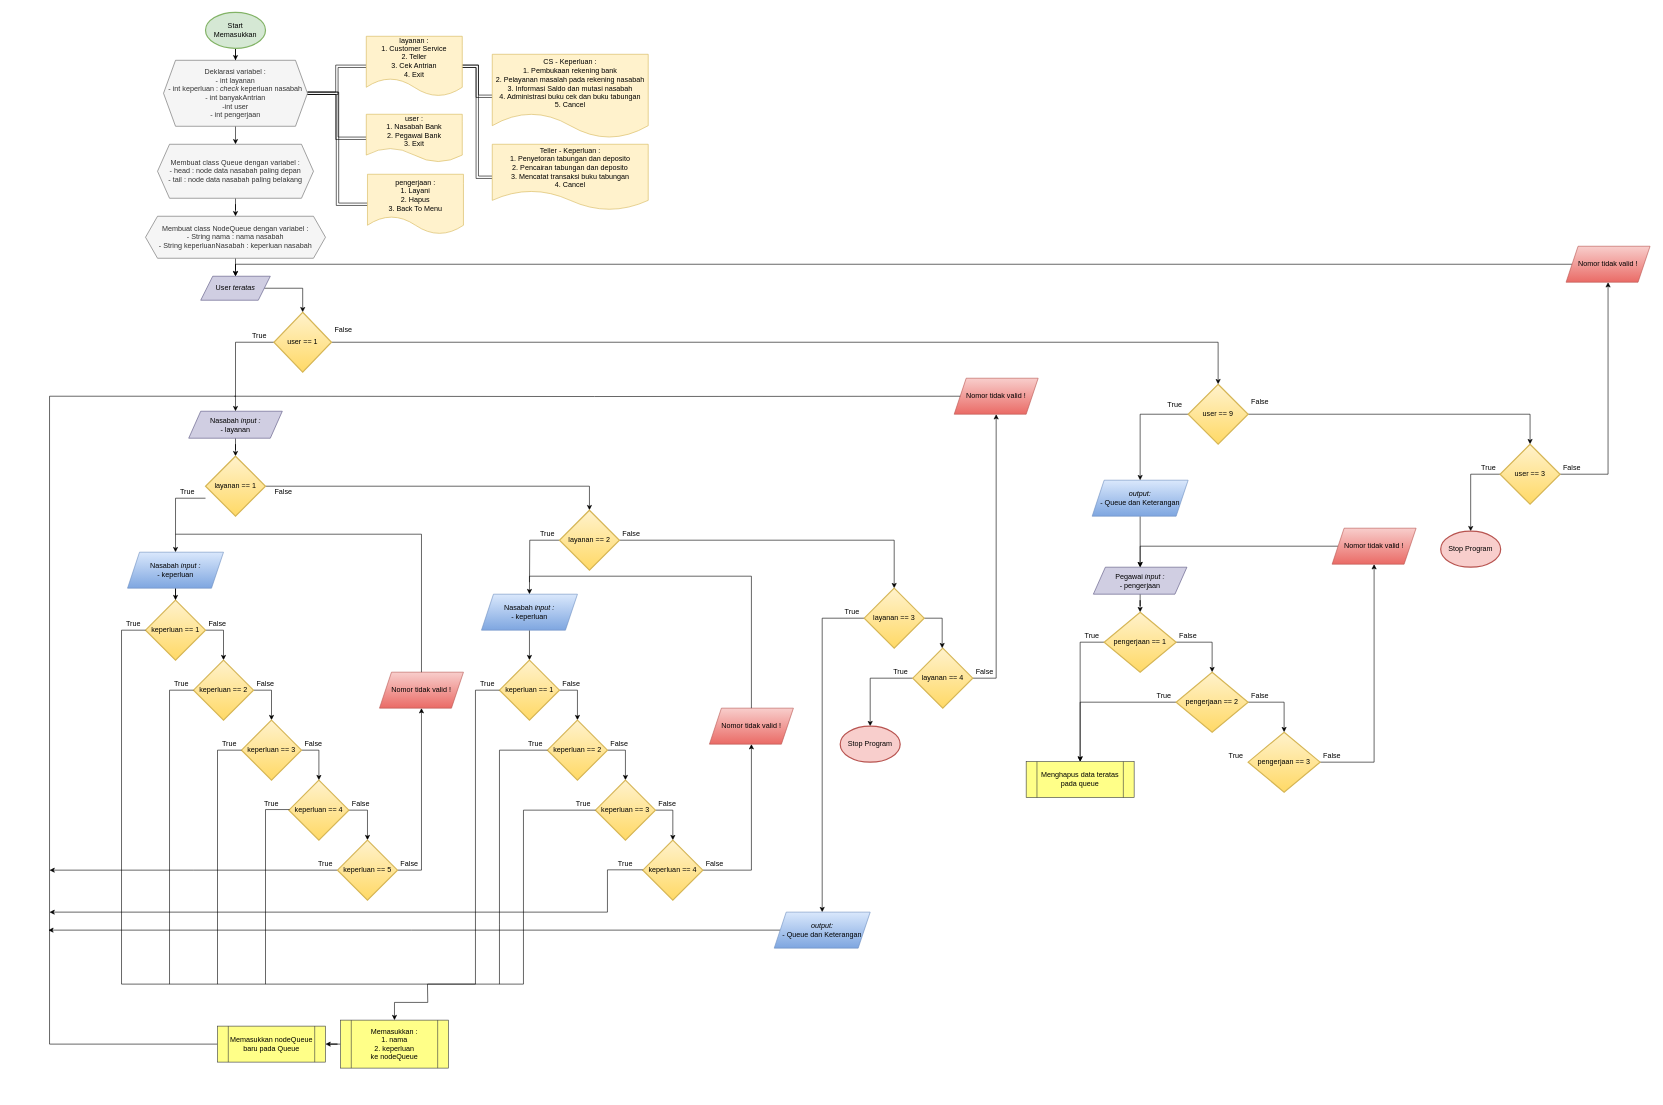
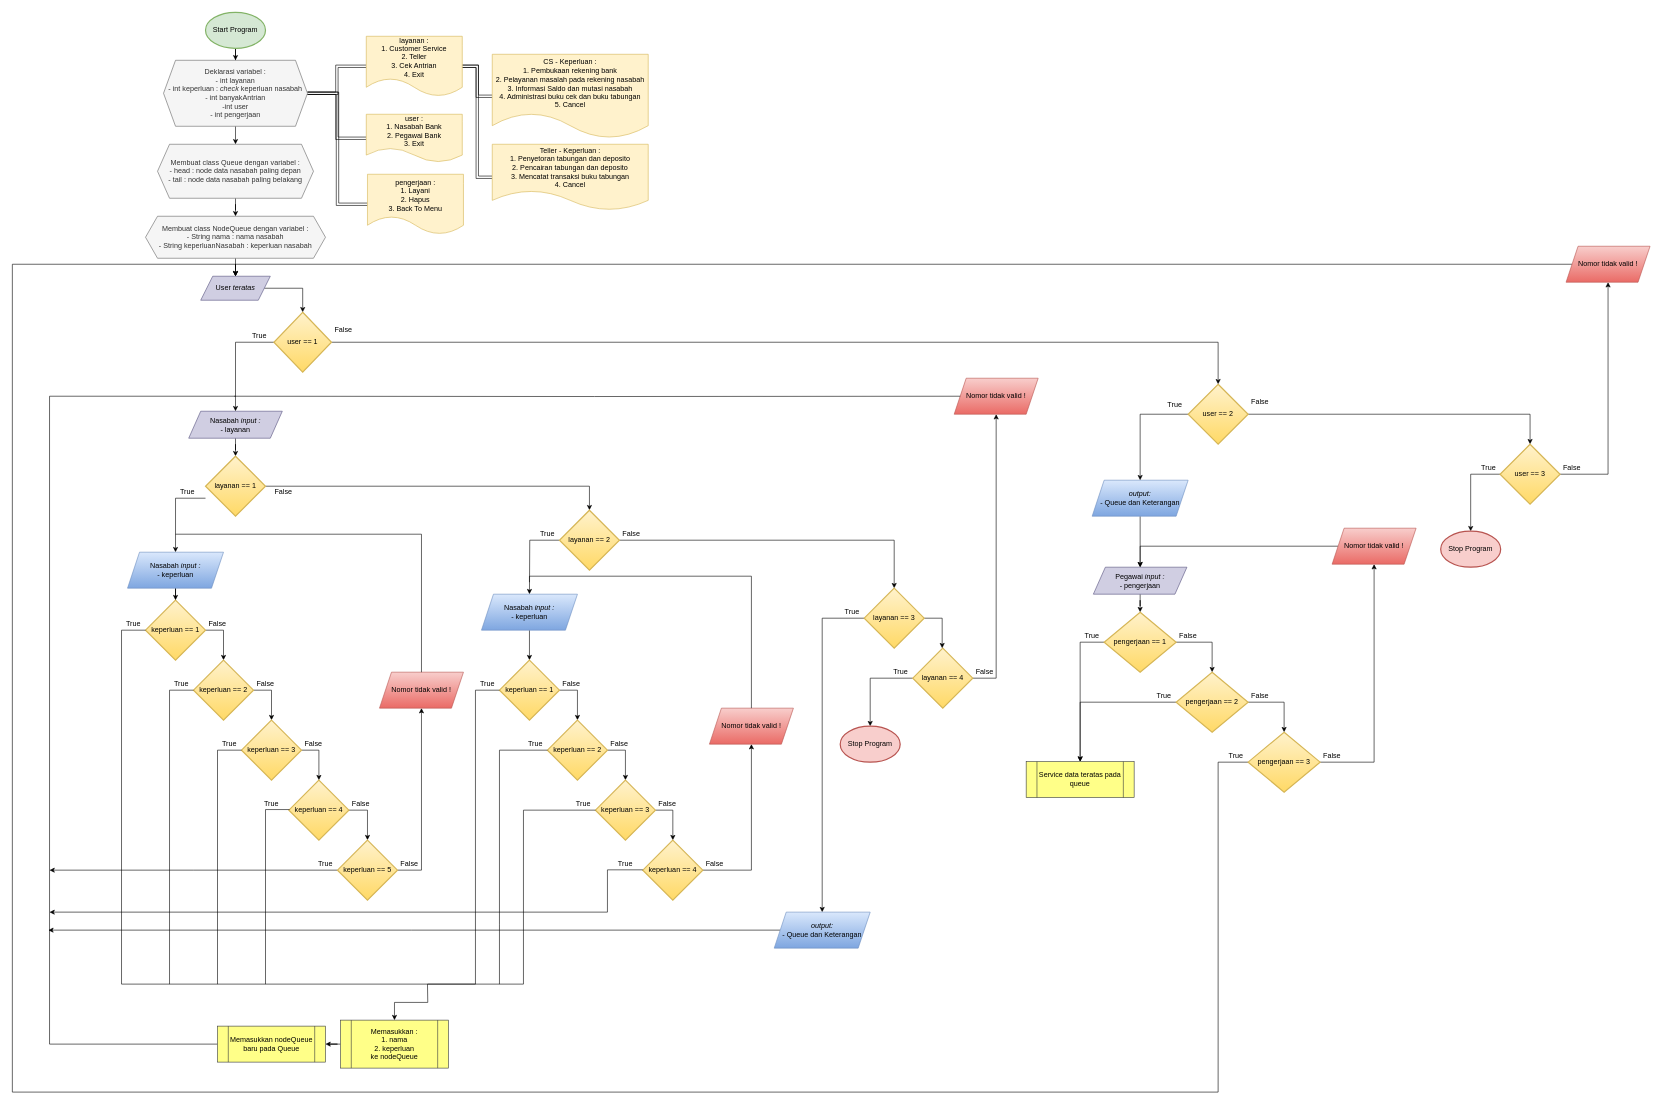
(236, 30) -> (236, 30)
(1218, 414) -> (1218, 414)
(1080, 780) -> (1080, 780)
none -> (271, 1092)
